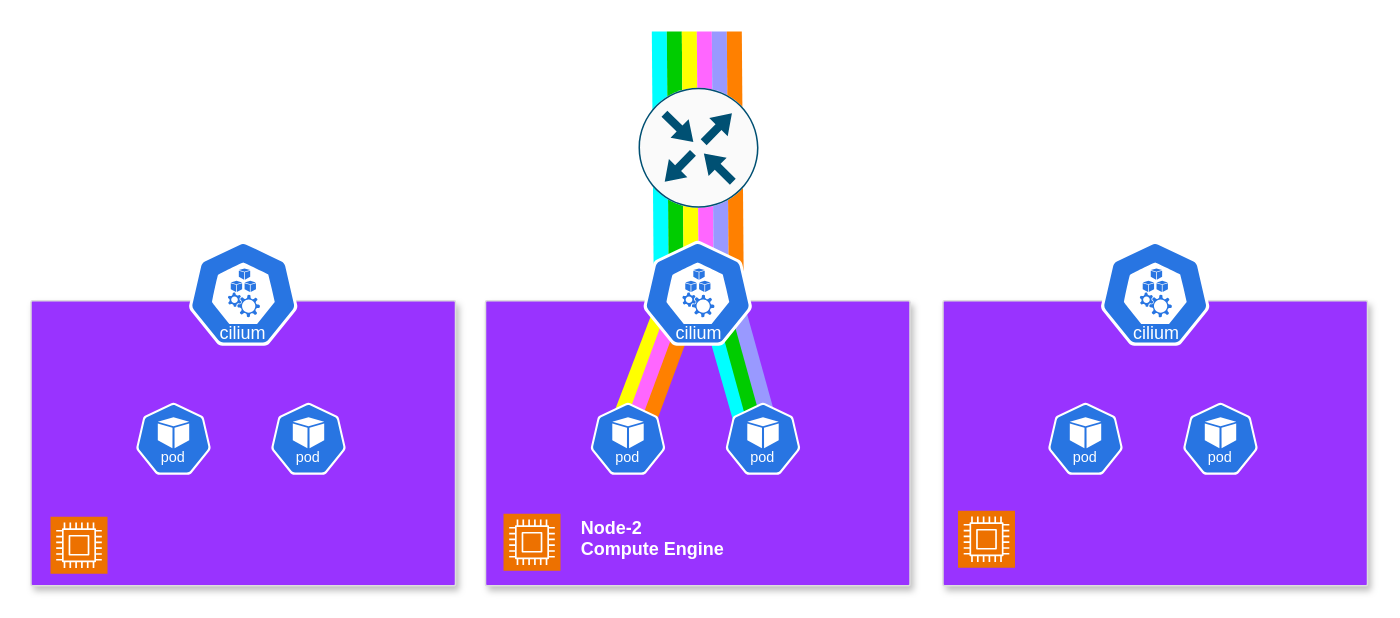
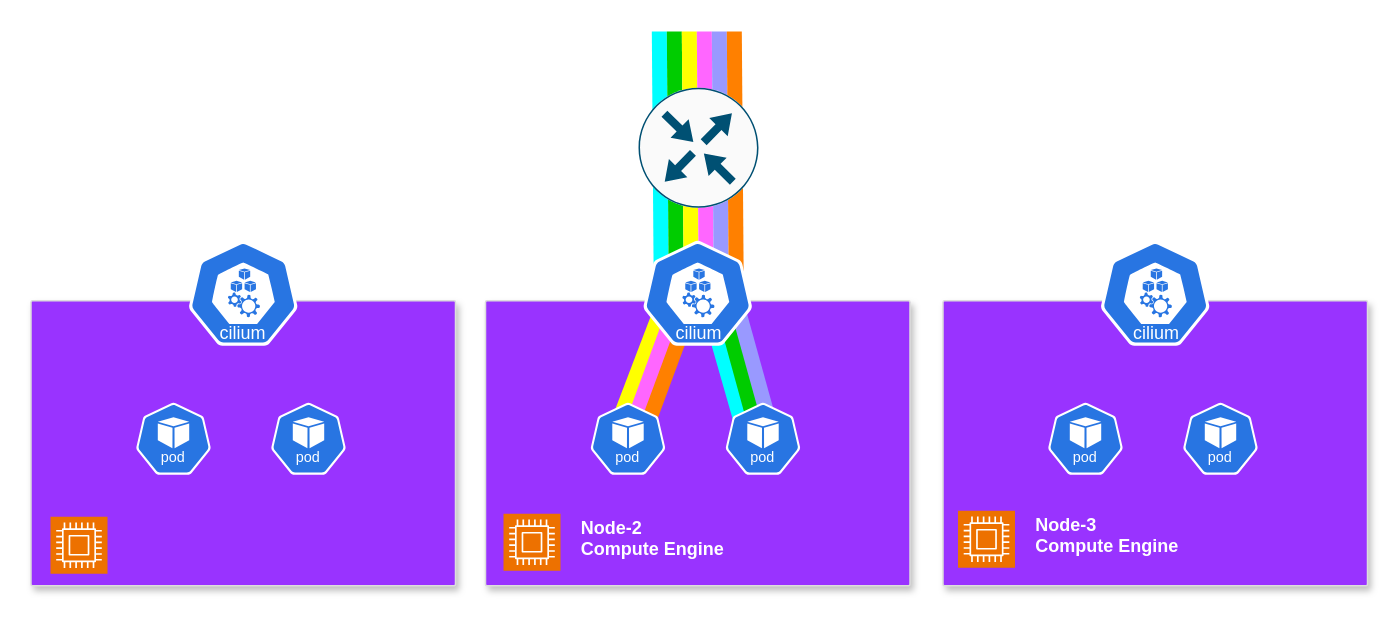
none -> (1123, 542)
